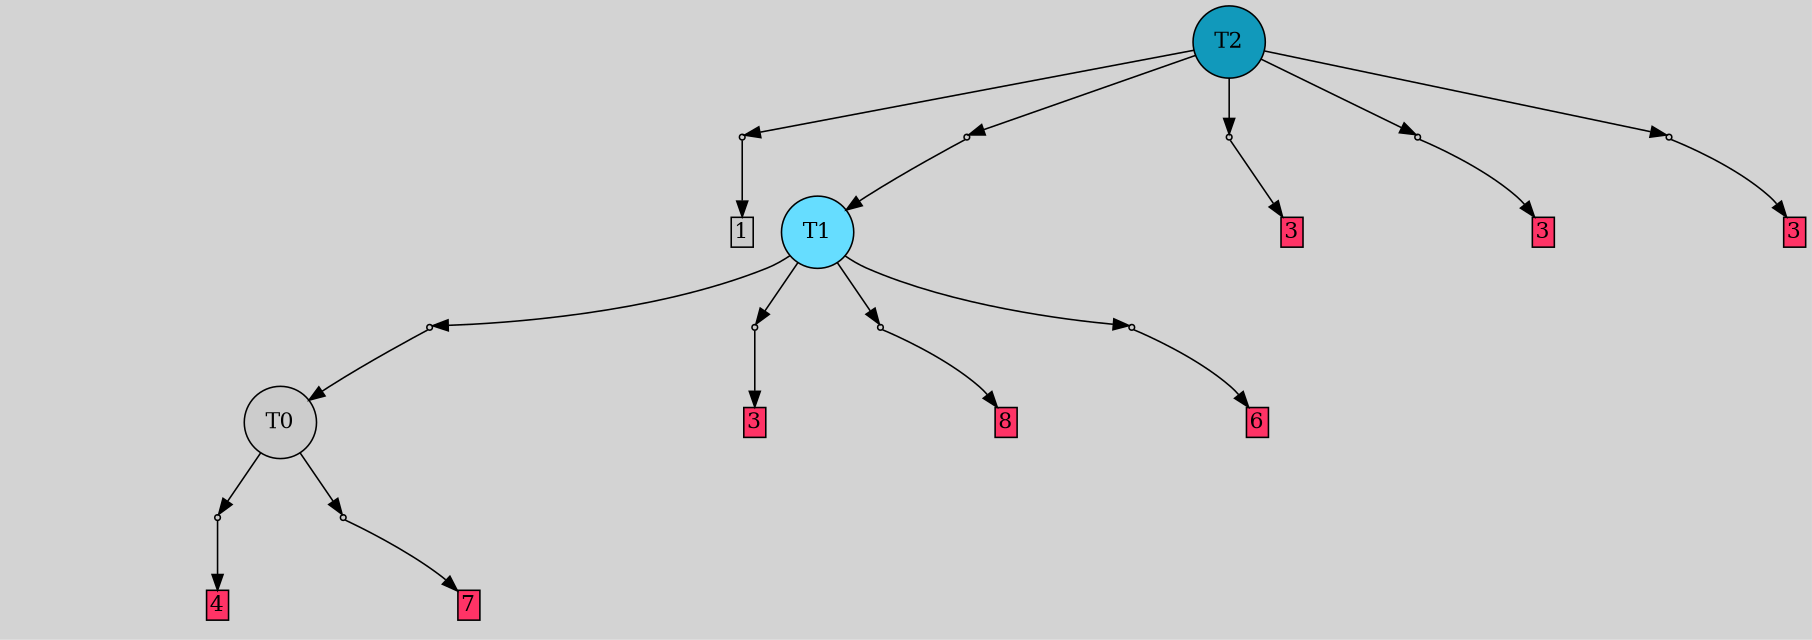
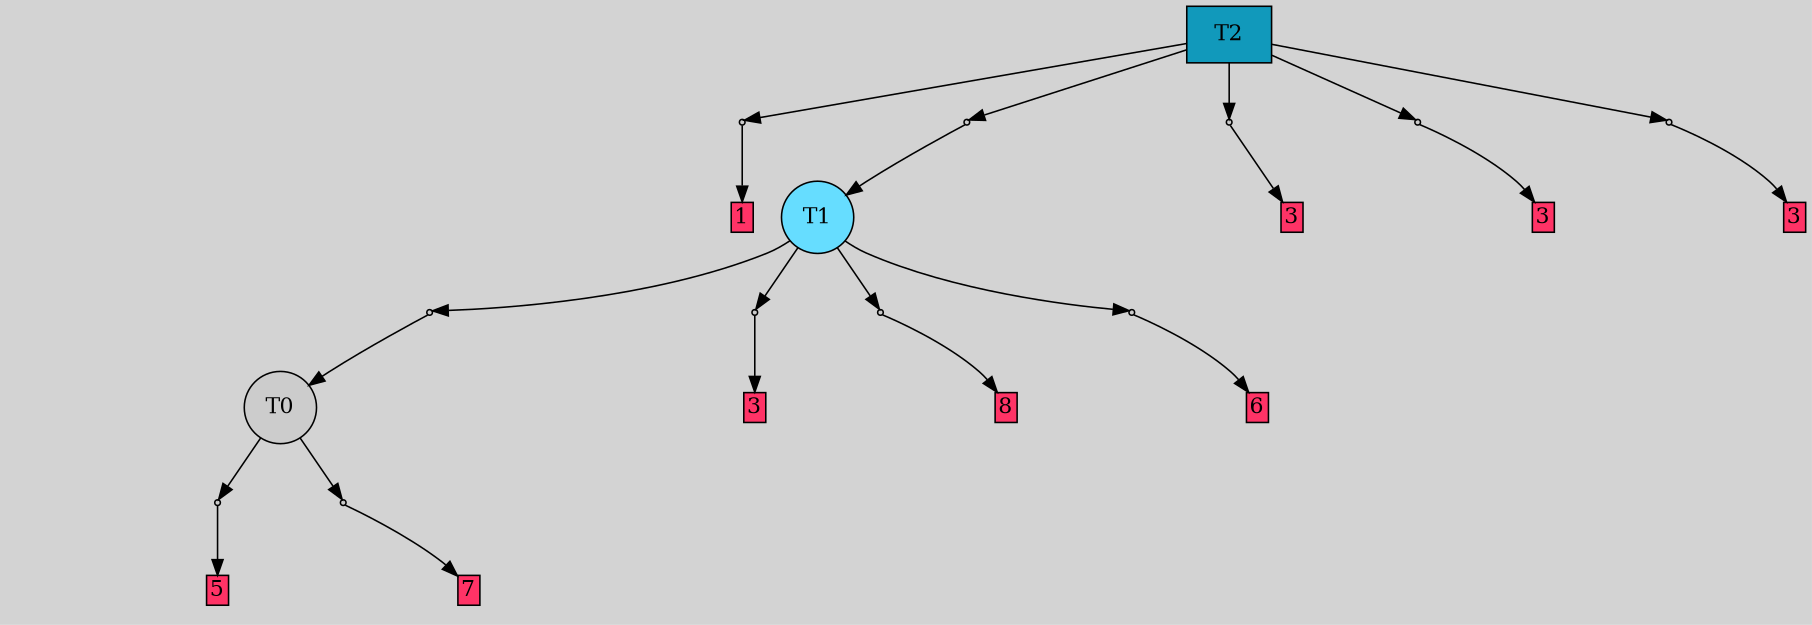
(1229, 42) -> (1229, 35)
(742, 232) -> (742, 217)
(218, 605) -> (218, 590)
